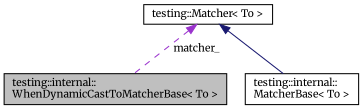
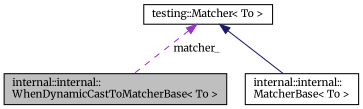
(115, 89) -> (115, 89)
(302, 89) -> (302, 89)
